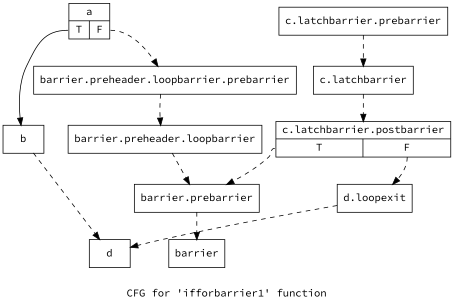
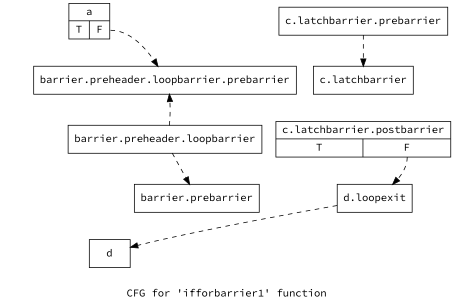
(363, 104) -> none
(160, 106) -> (170, 114)
(23, 139) -> none
(256, 167) -> none
(197, 254) -> none
